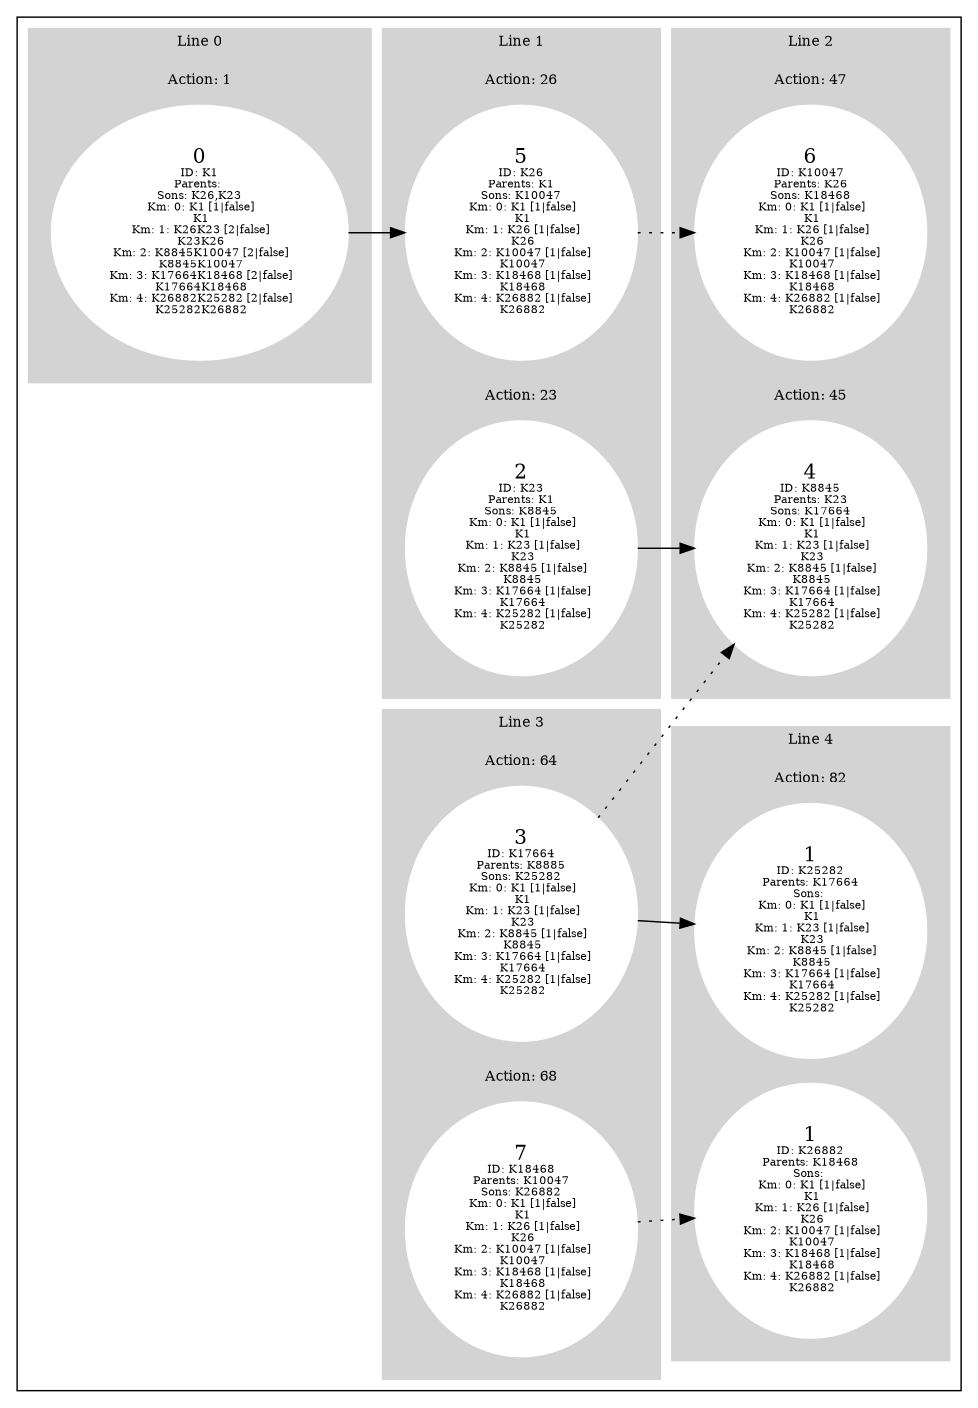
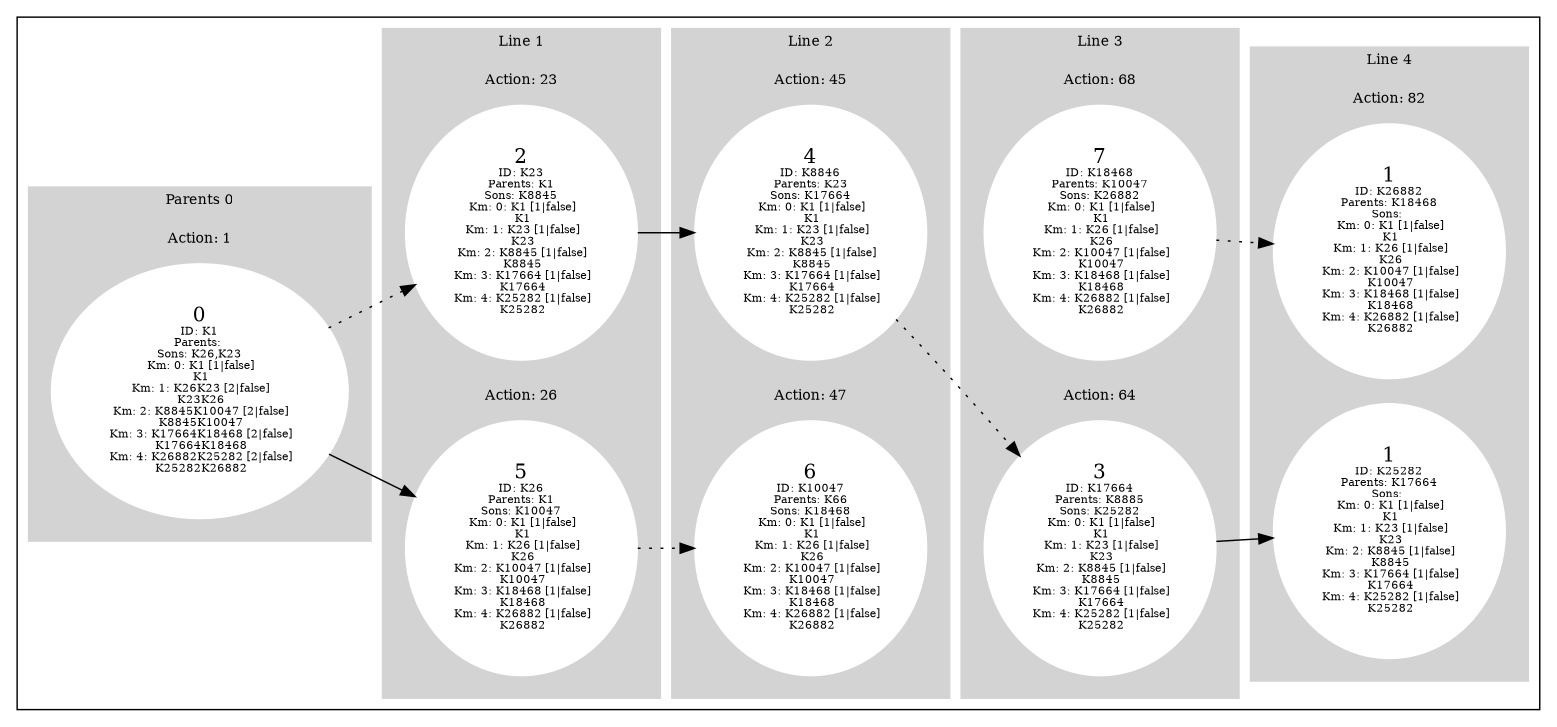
(200, 42) -> (200, 201)
(811, 184) -> (811, 500)
none -> (351, 317)
(811, 488) -> (811, 173)
(677, 717) -> (928, 353)
